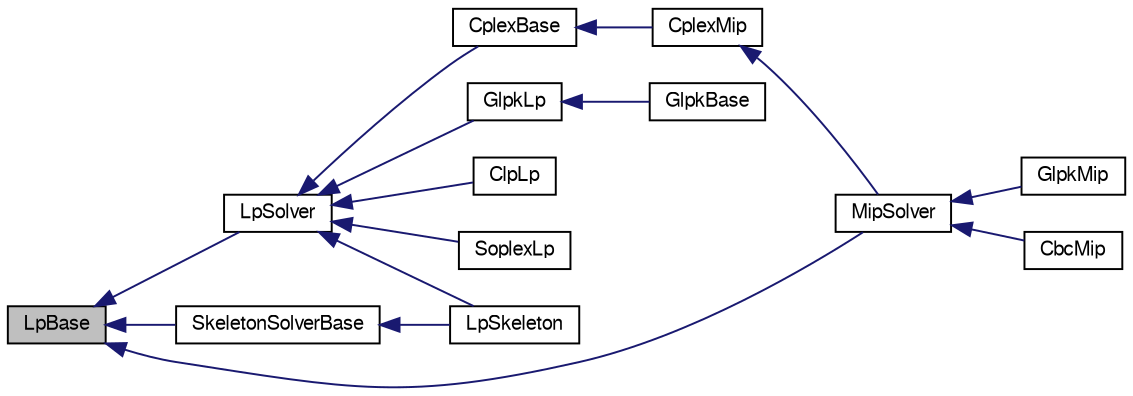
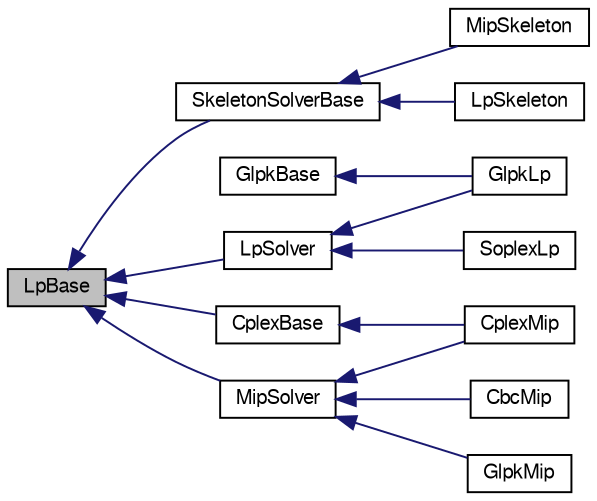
none -> (520, 27)
(616, 102) -> (414, 176)
(393, 110) -> (171, 307)
(821, 123) -> (410, 359)
(515, 176) -> none
(405, 273) -> none
